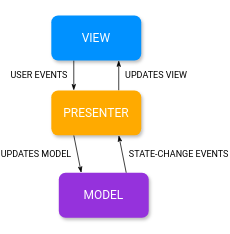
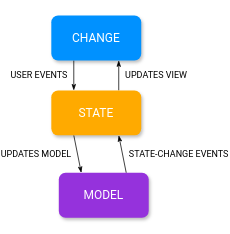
(96, 38) -> (96, 38)
(96, 113) -> (96, 113)
